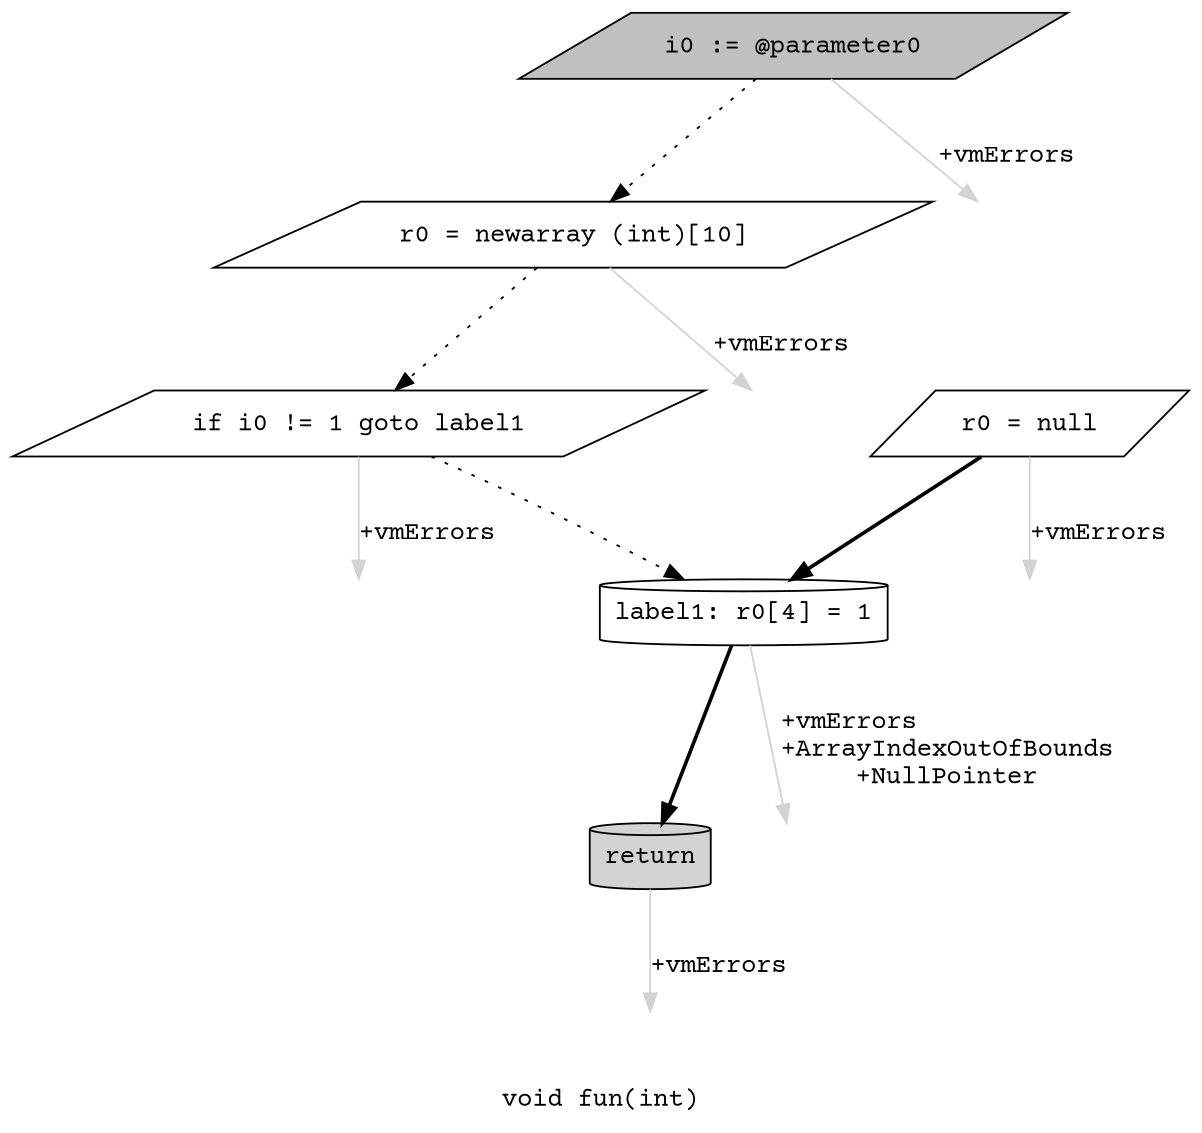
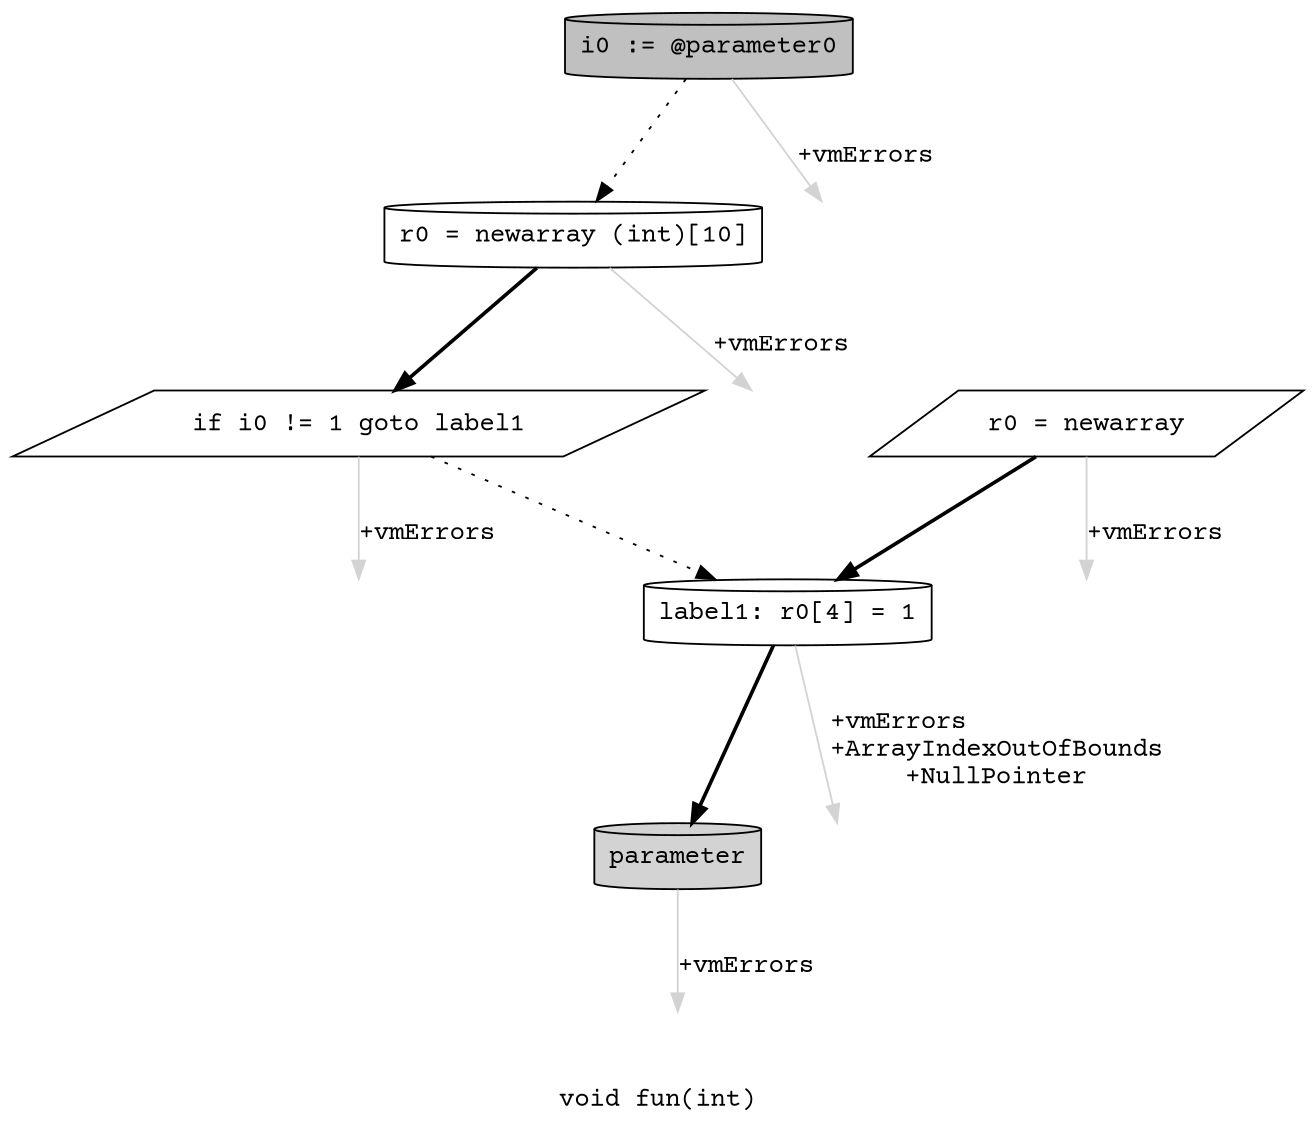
(793, 46) -> (709, 46)
(573, 235) -> (573, 235)
(473, 323) -> (473, 323)
(1030, 424) -> (1087, 424)
(650, 856) -> (678, 856)
